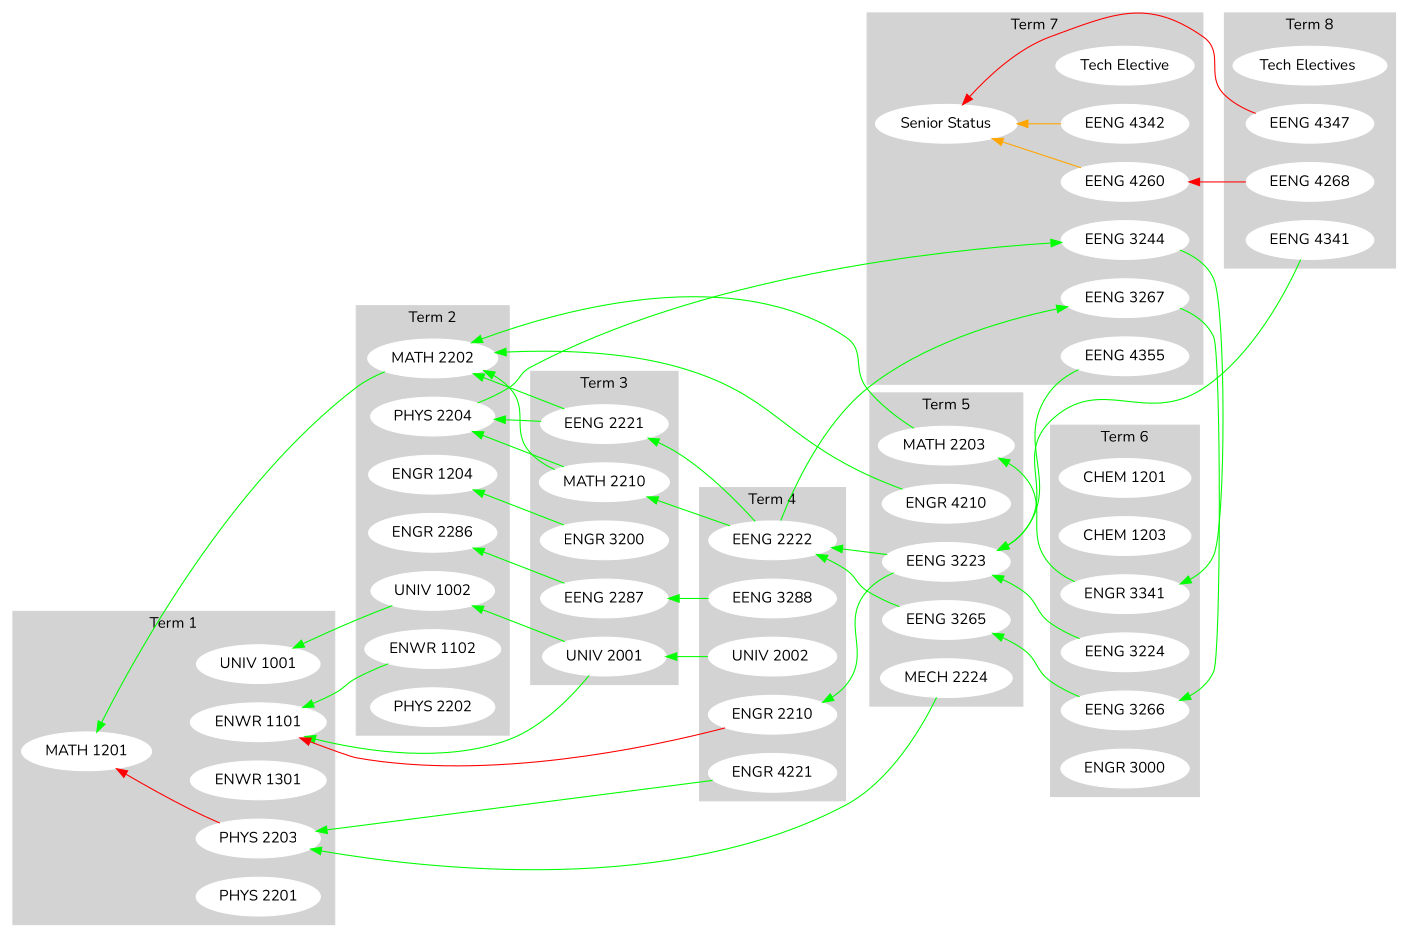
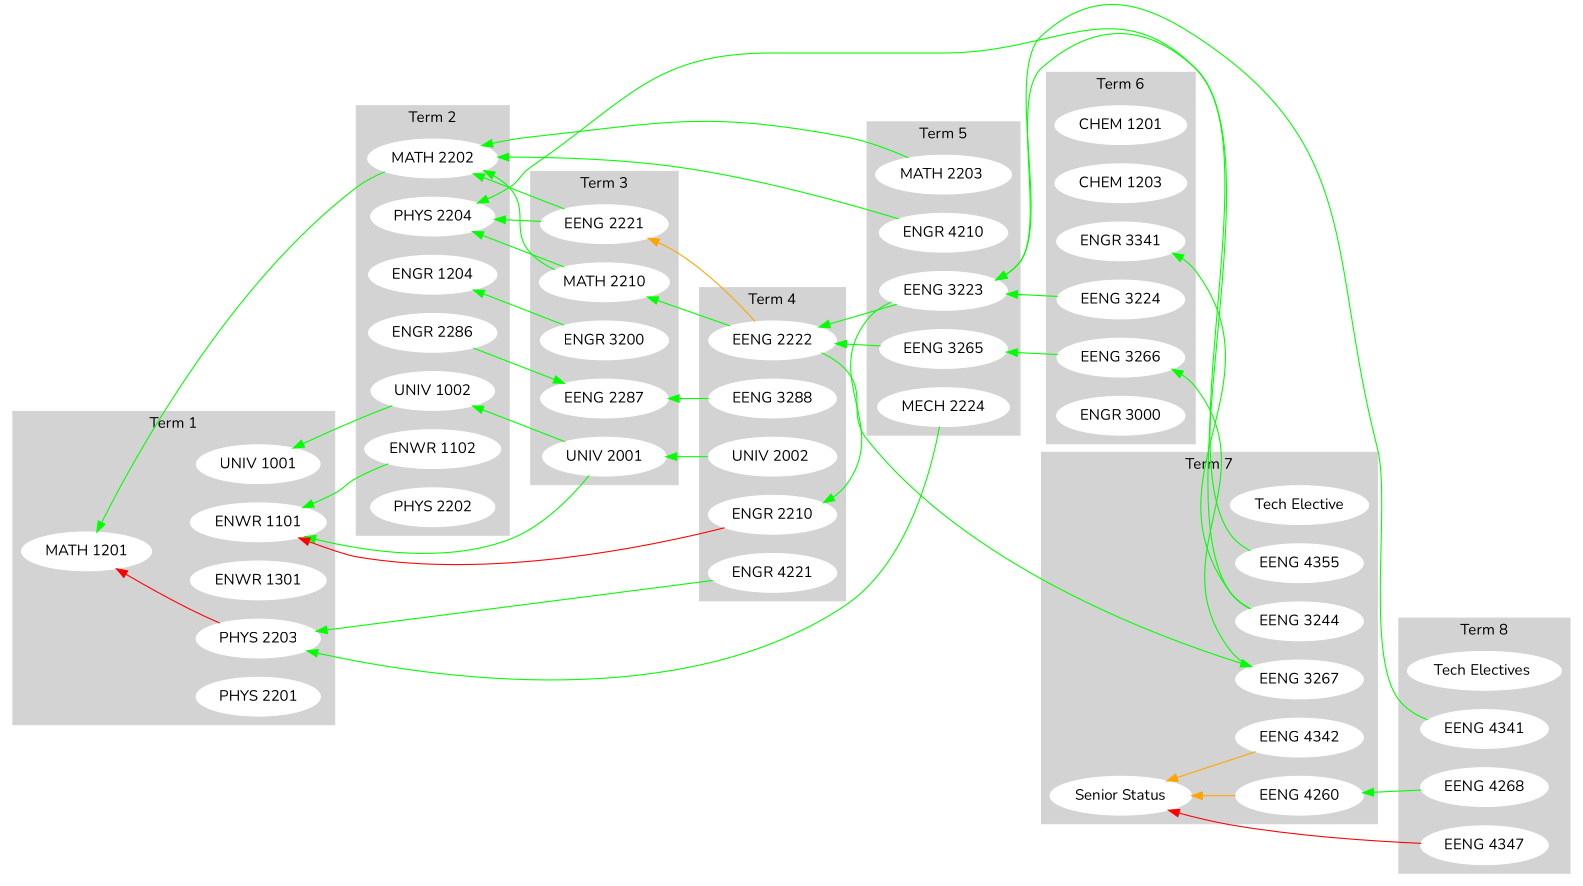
(1217, 182) -> (1392, 791)
(753, 287) -> (1072, 33)
(710, 477) -> (710, 278)
(1037, 525) -> none
(524, 568) -> (516, 364)
